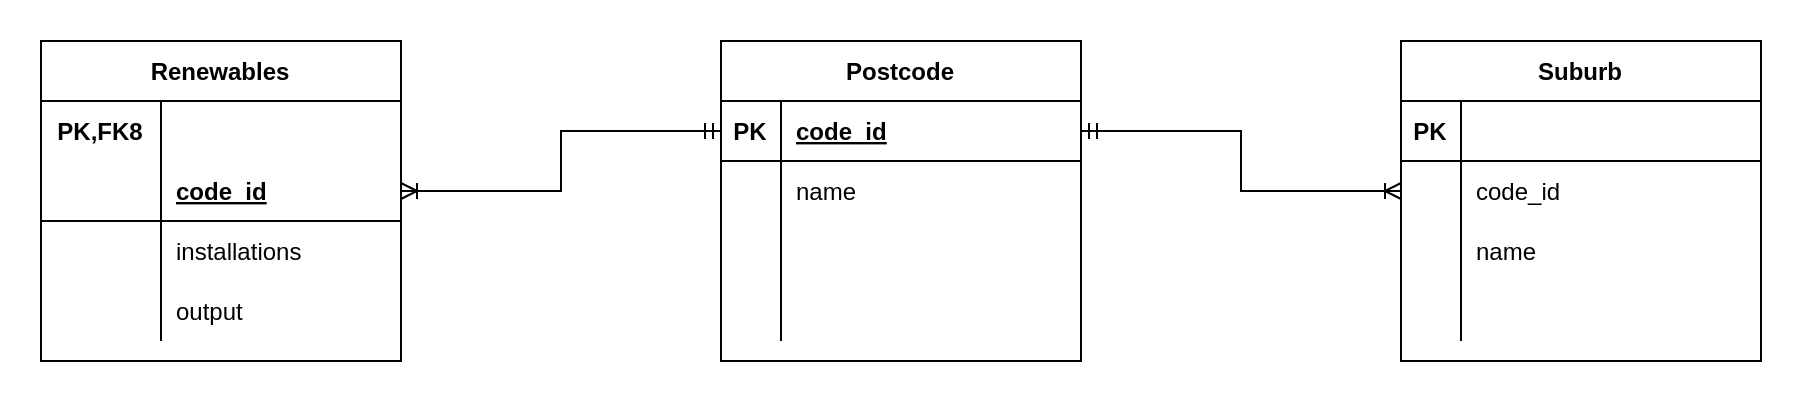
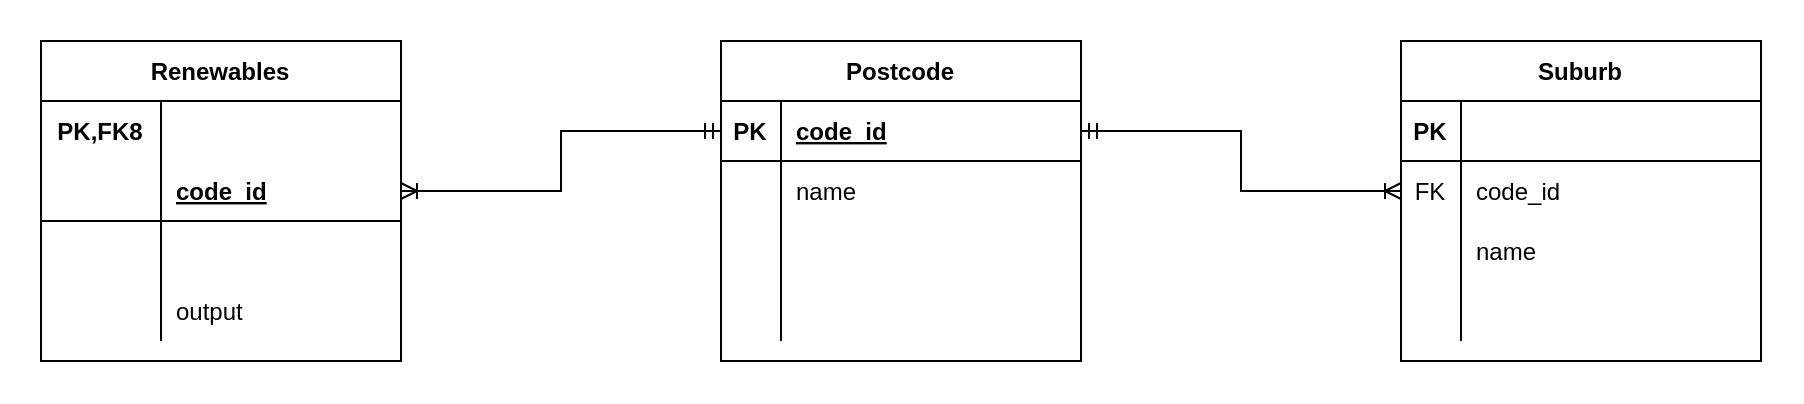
none -> (1431, 191)
(281, 251) -> none
